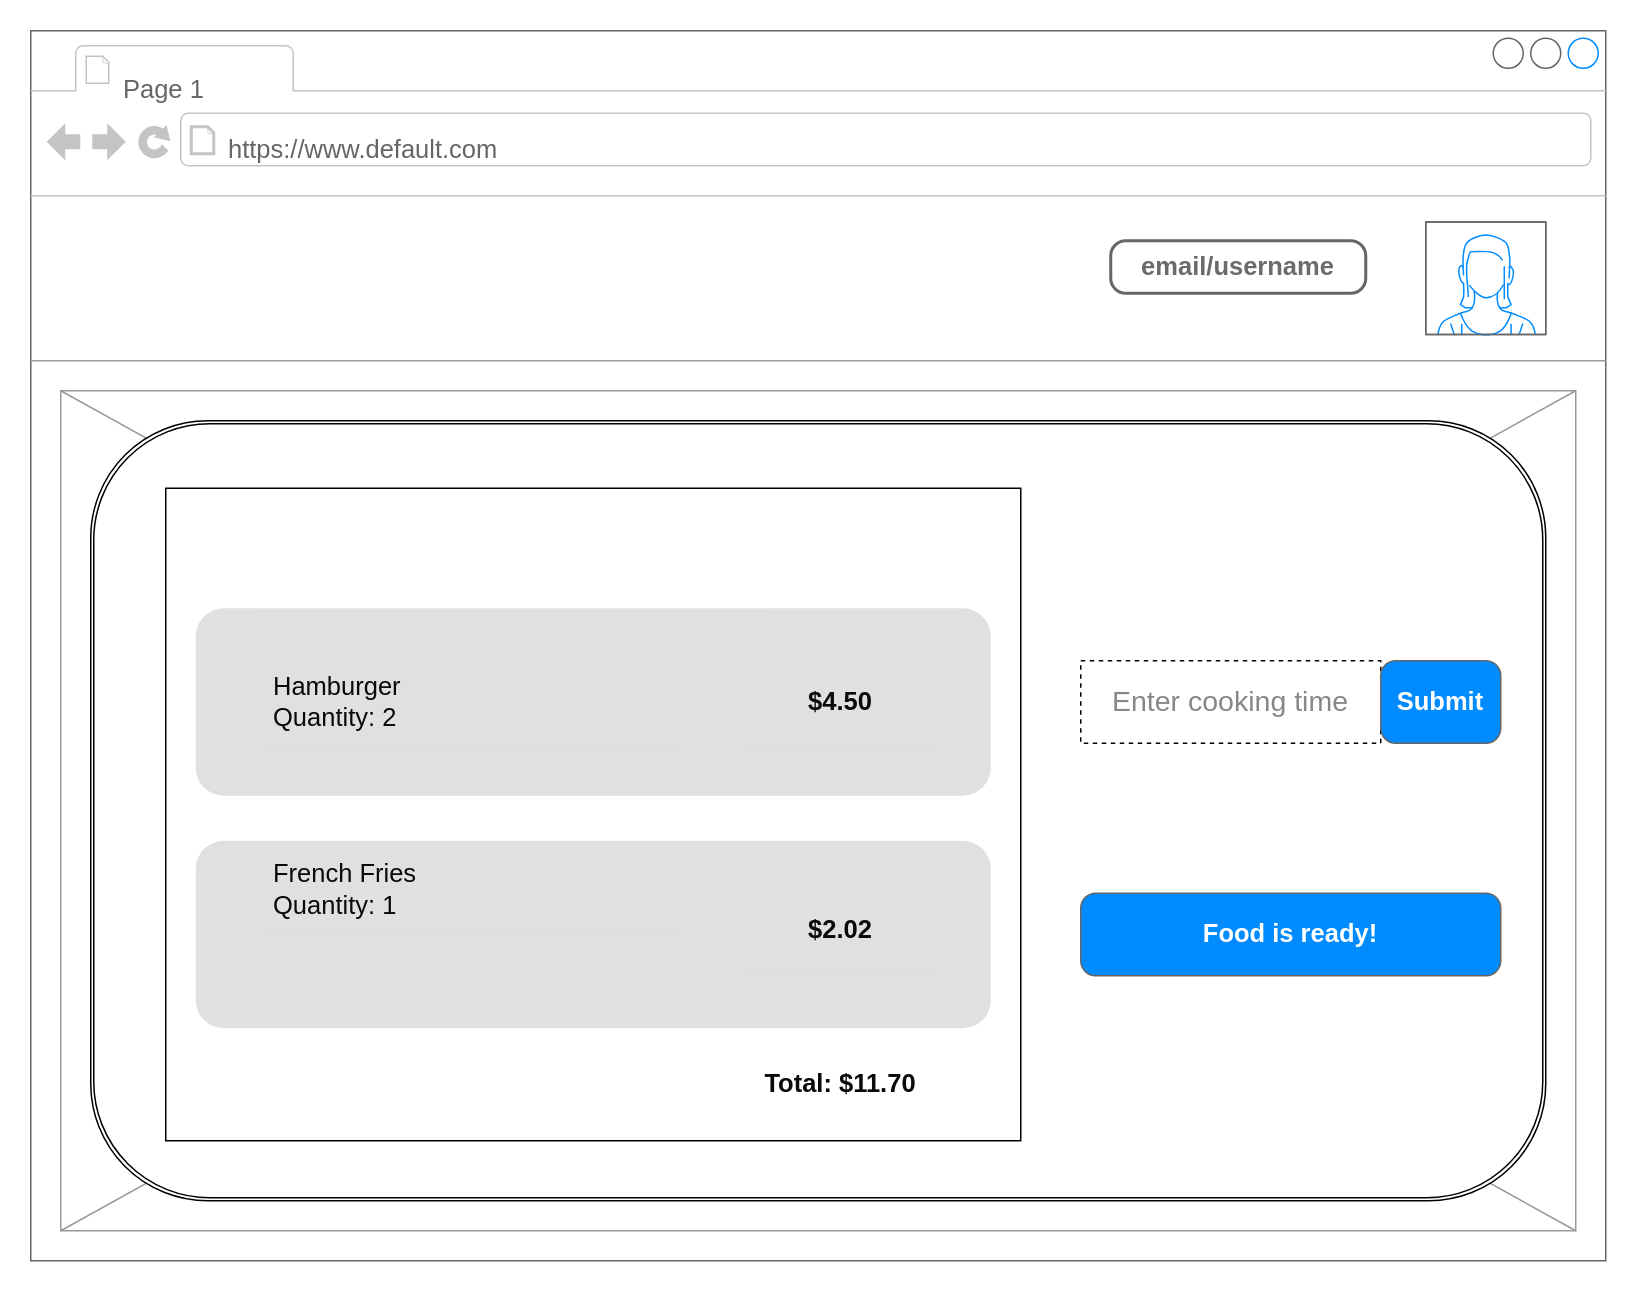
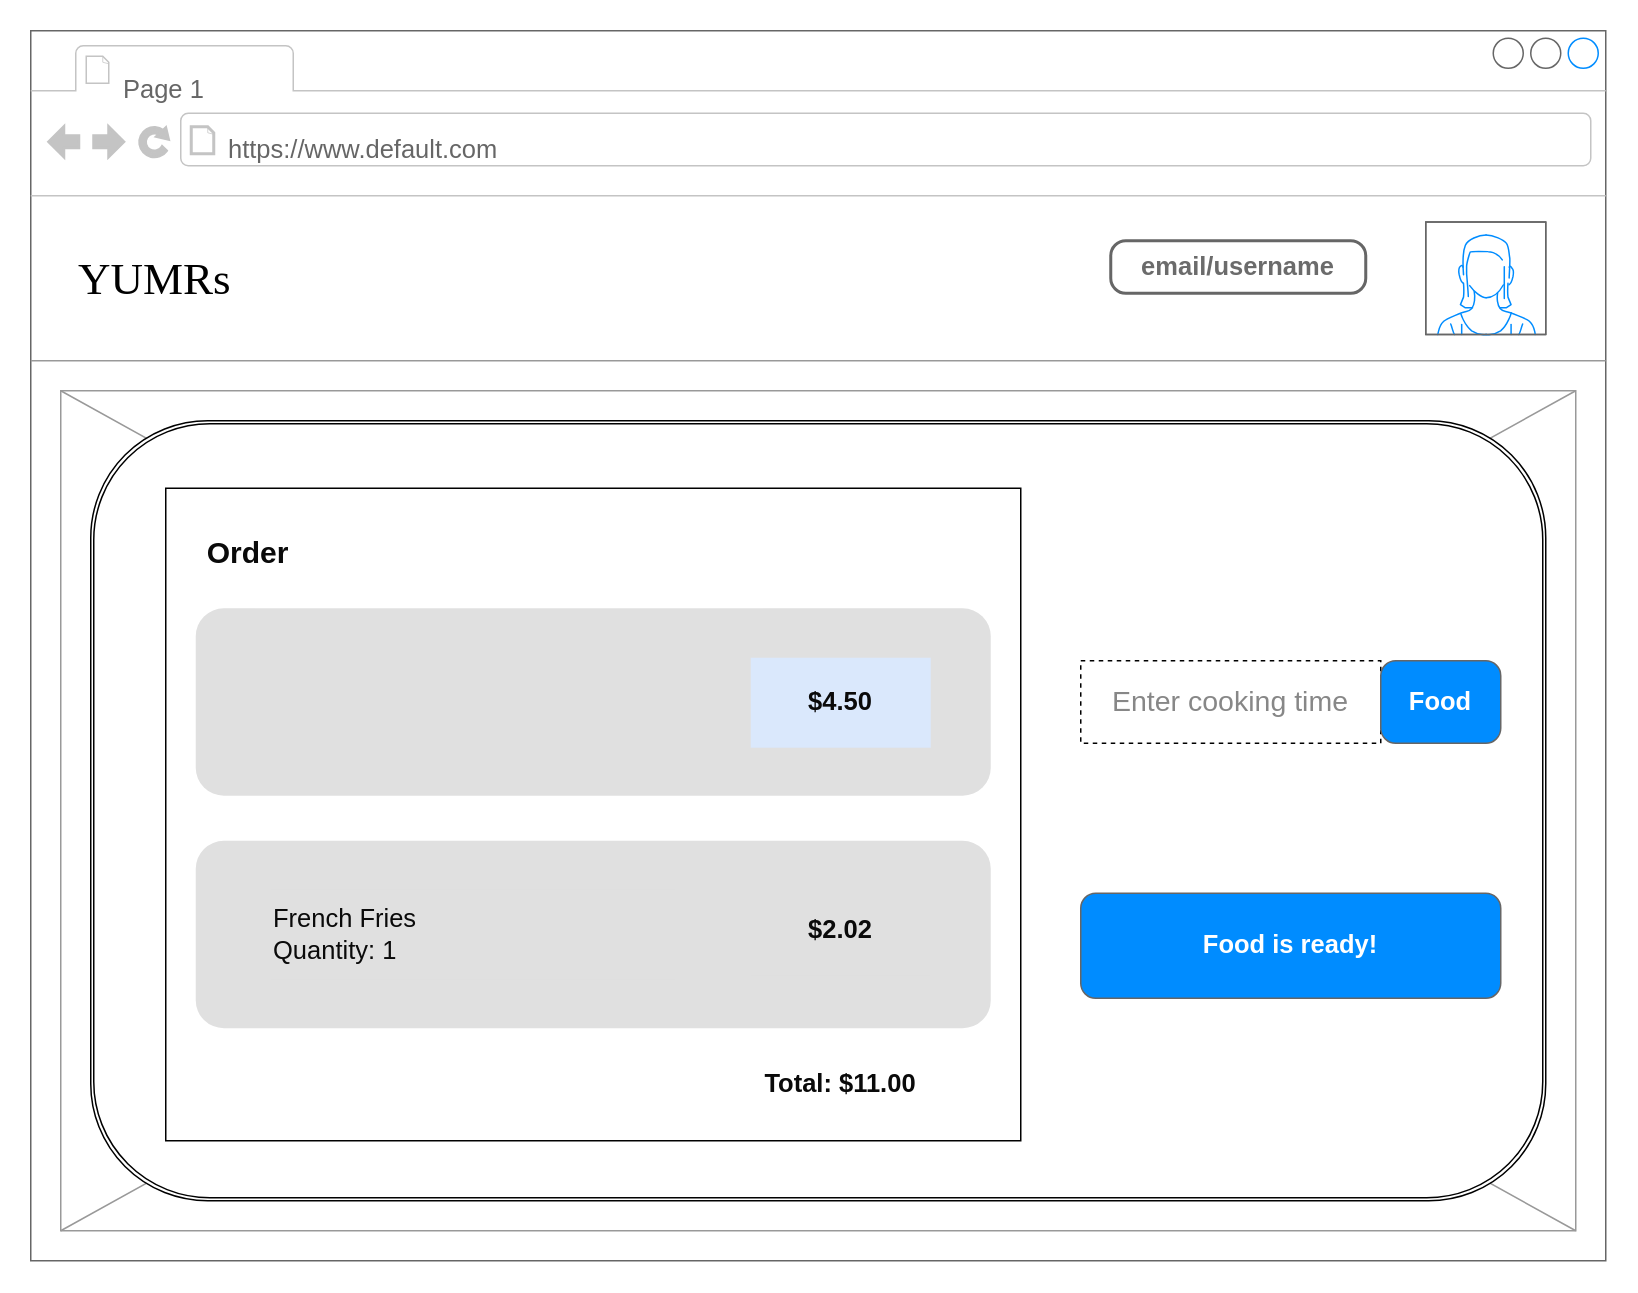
none -> (331, 278)
none -> (248, 548)
(473, 703) -> none
(841, 703) -> (841, 703)
(1441, 703) -> (1441, 703)
(473, 890) -> (473, 935)
(1291, 935) -> (1291, 946)
(841, 1085) -> (841, 1085)
